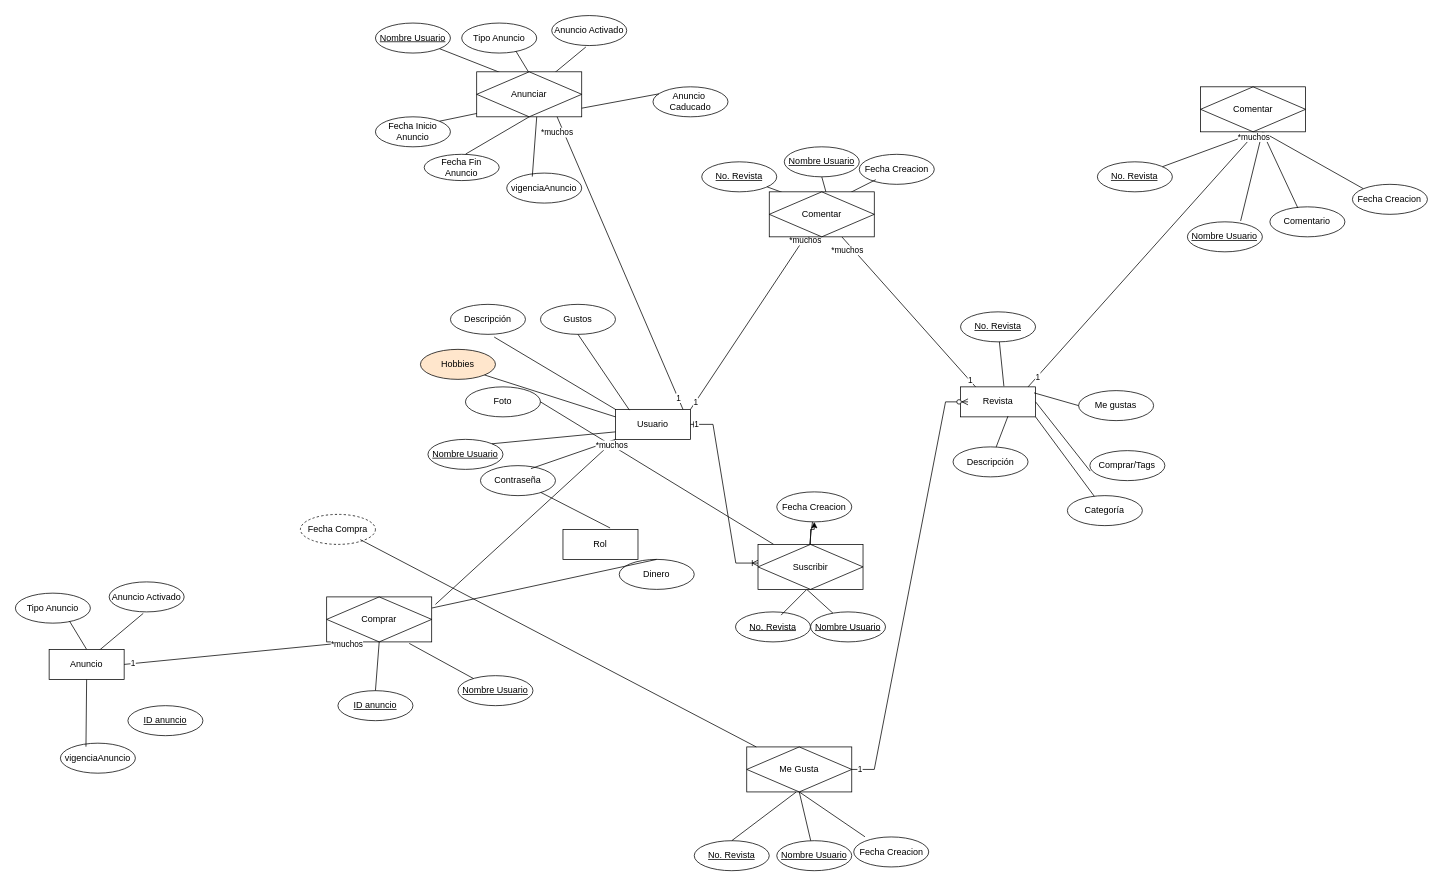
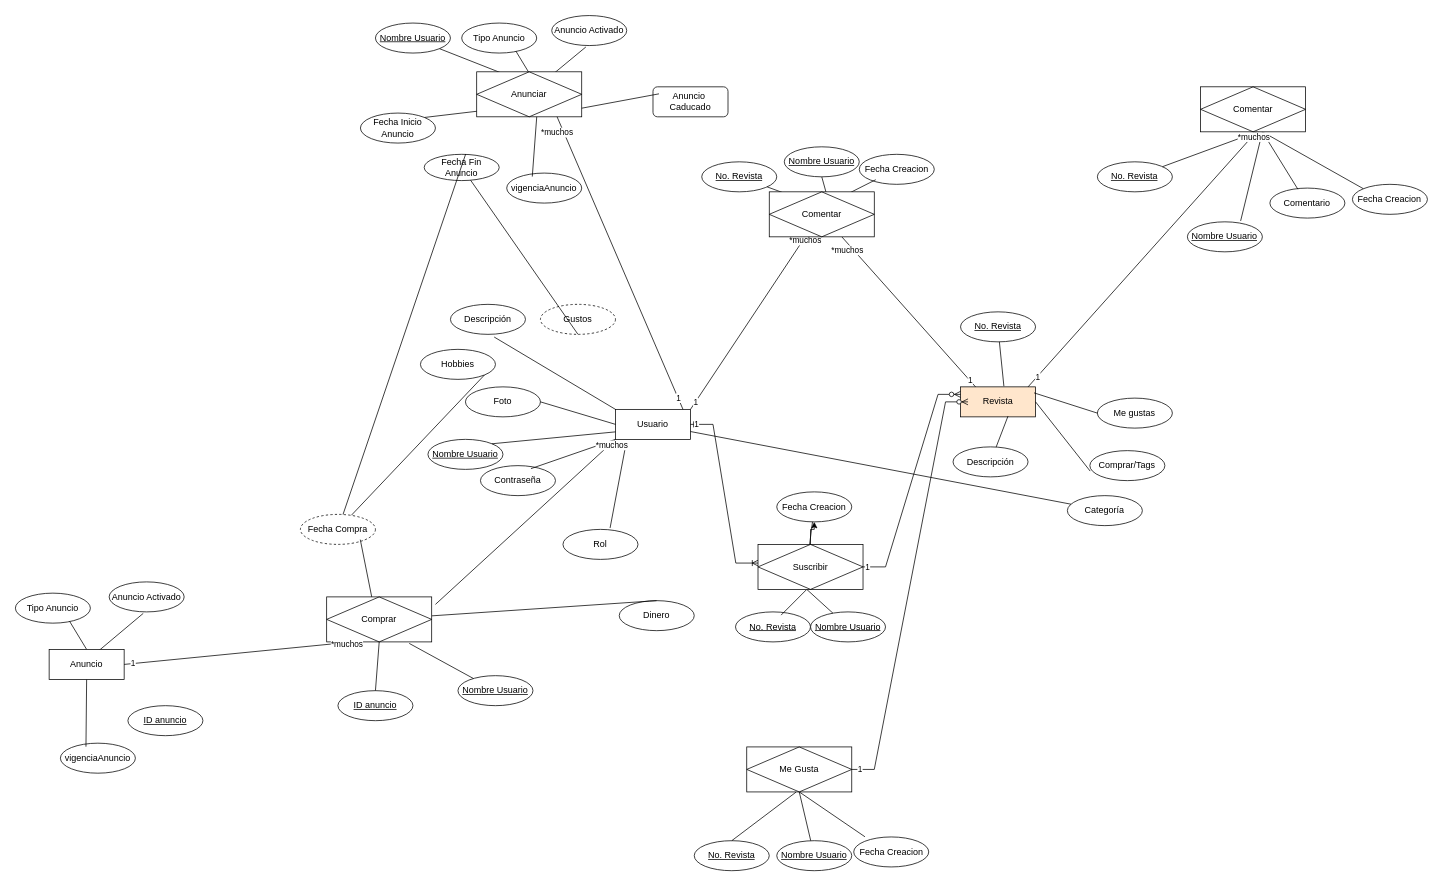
(690, 102) -> (690, 102)
(413, 132) -> (398, 128)
(497, 135) -> (404, 334)
(1307, 222) -> (1307, 203)
(578, 319) -> (578, 319)
(458, 364) -> (458, 364)
(603, 372) -> (524, 257)
(549, 396) -> (418, 445)
(998, 402) -> (998, 402)
(1116, 405) -> (1135, 413)
(1065, 456) -> (881, 468)
none -> (912, 480)
(696, 497) -> (578, 413)
(576, 510) -> (617, 488)
(600, 544) -> (600, 544)
(657, 574) -> (657, 615)
(558, 643) -> (366, 568)
